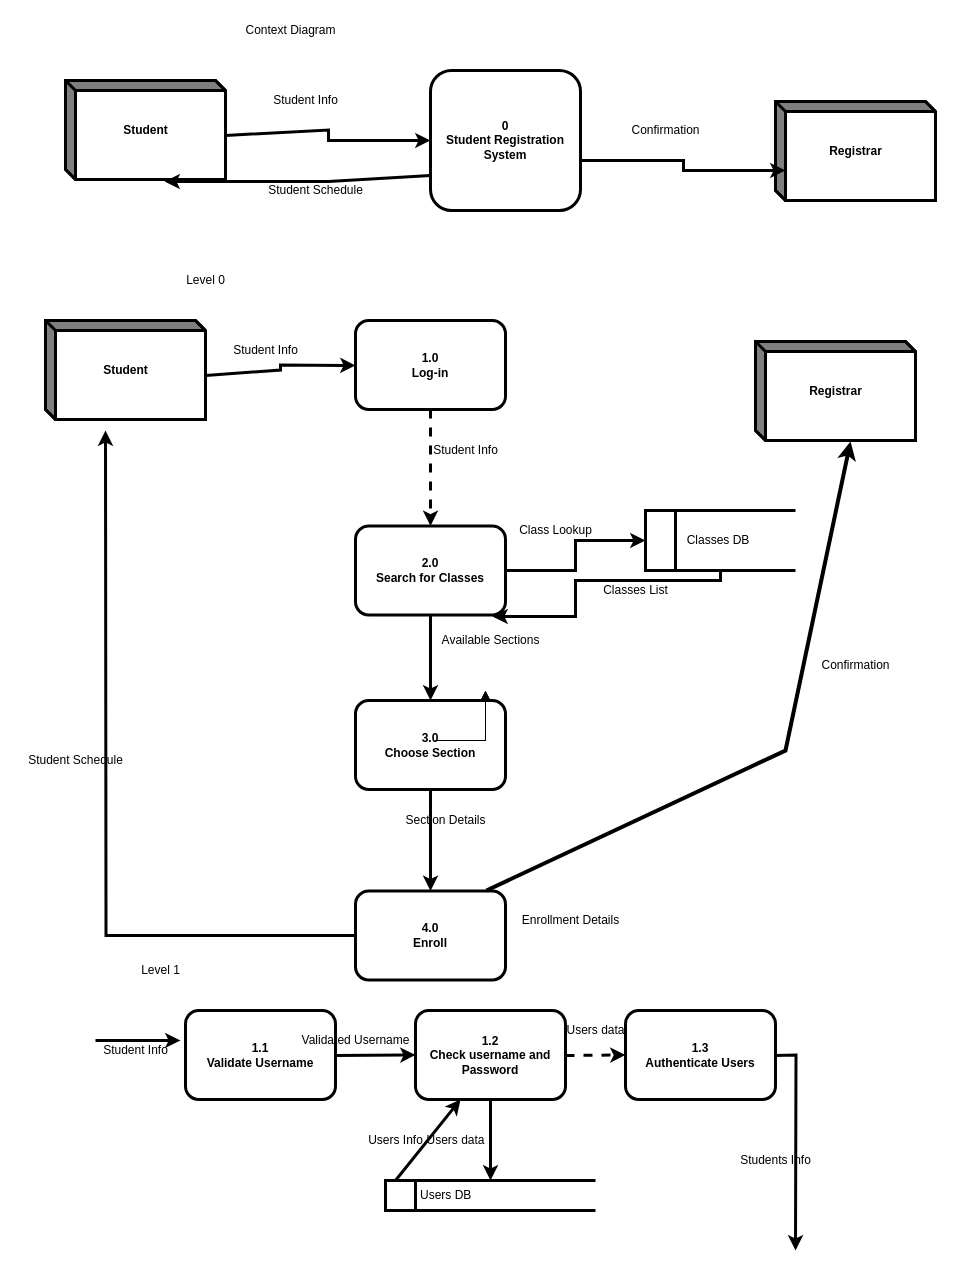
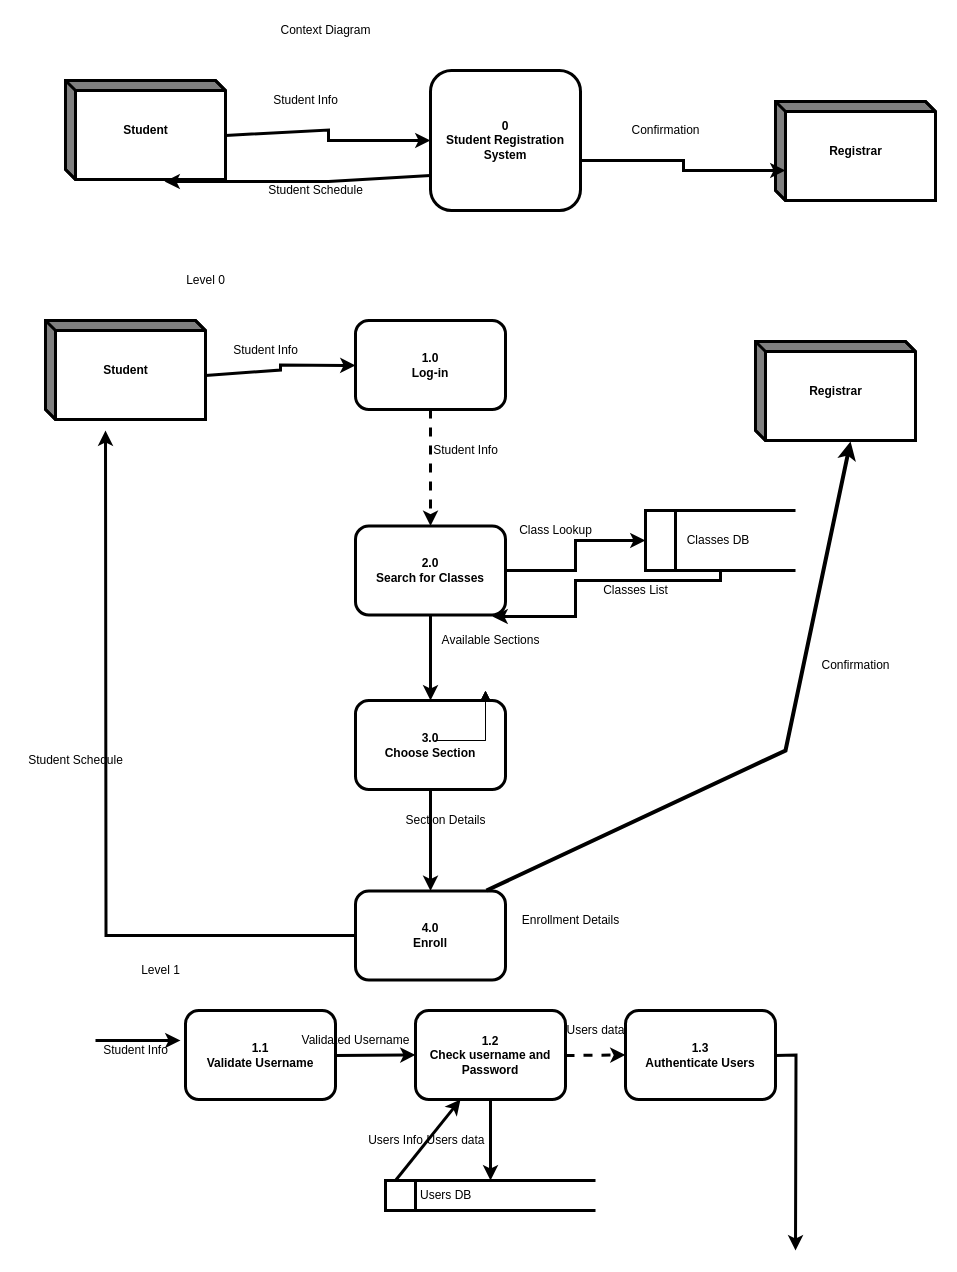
(291, 31) -> (326, 31)
(776, 1161) -> none
